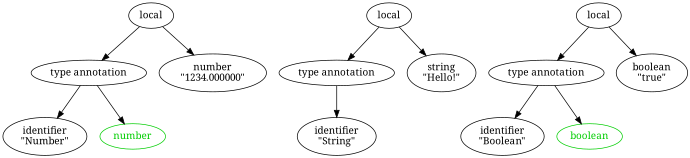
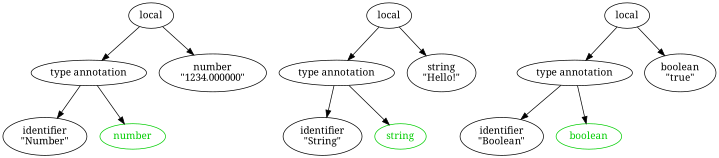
none -> (400, 136)
